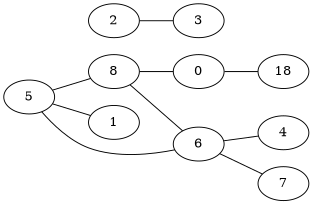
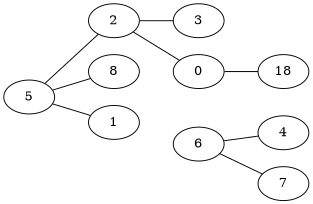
(156, 72) -> (156, 46)
(156, 108) -> none
(102, 152) -> (72, 59)
